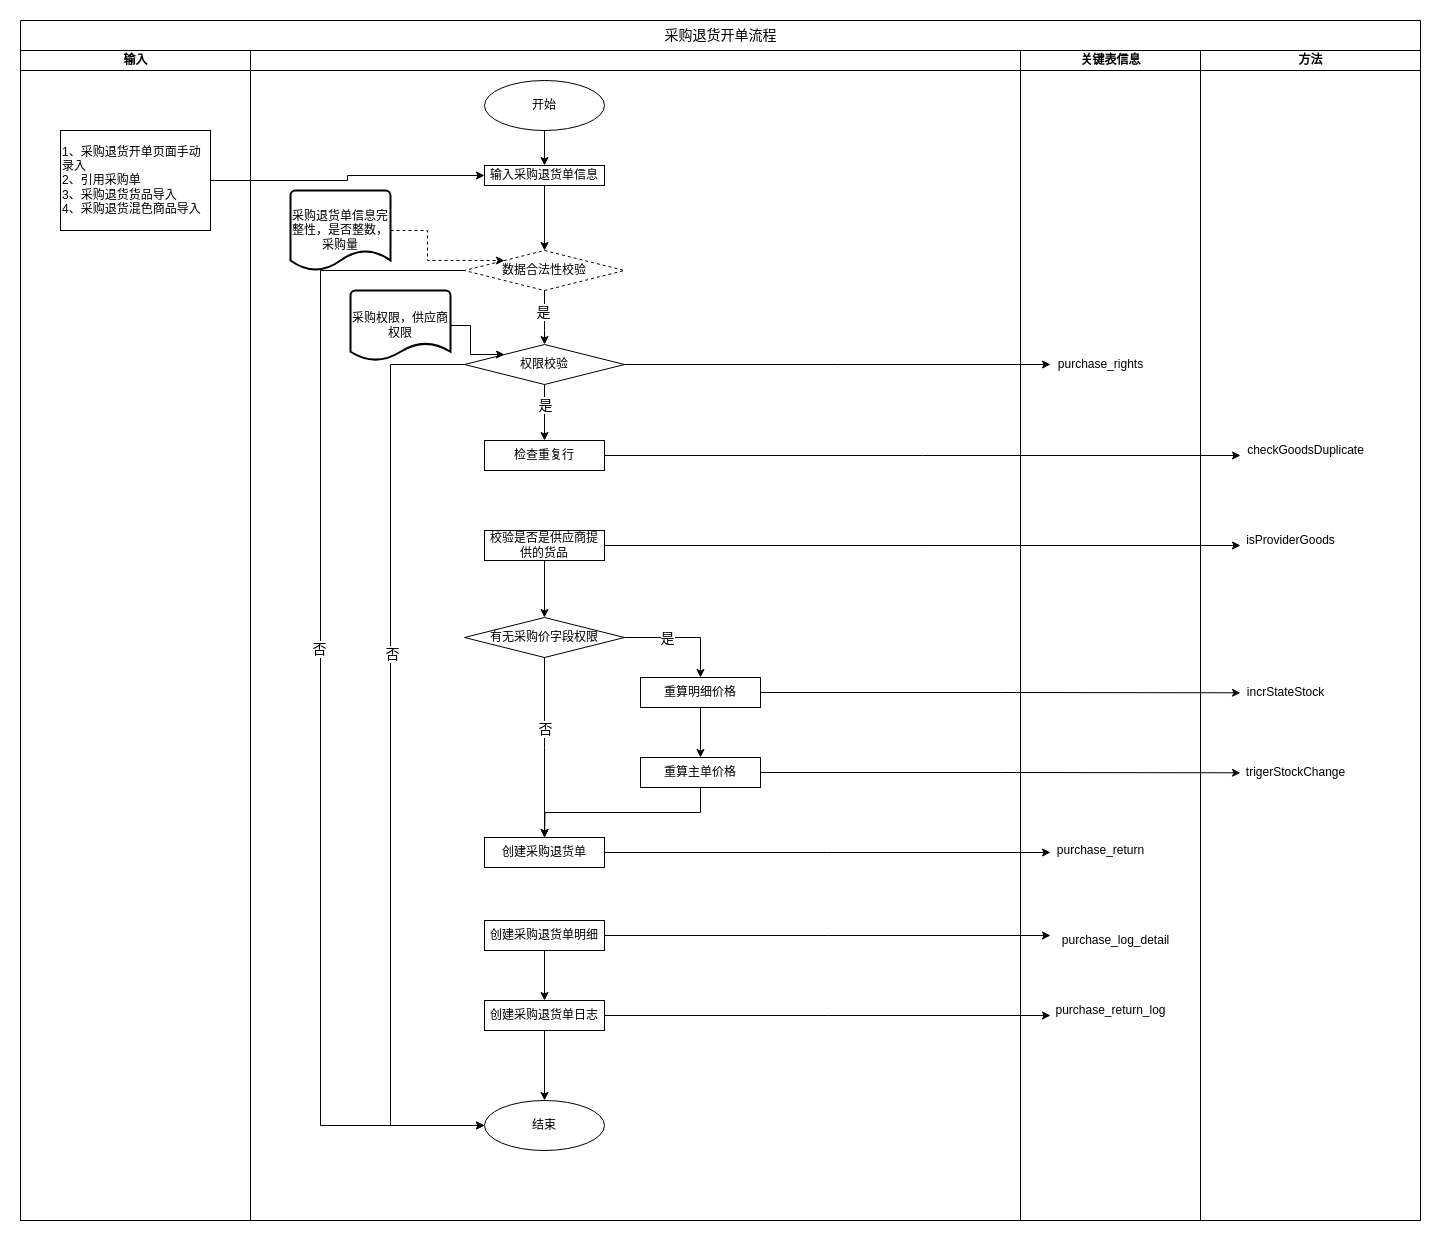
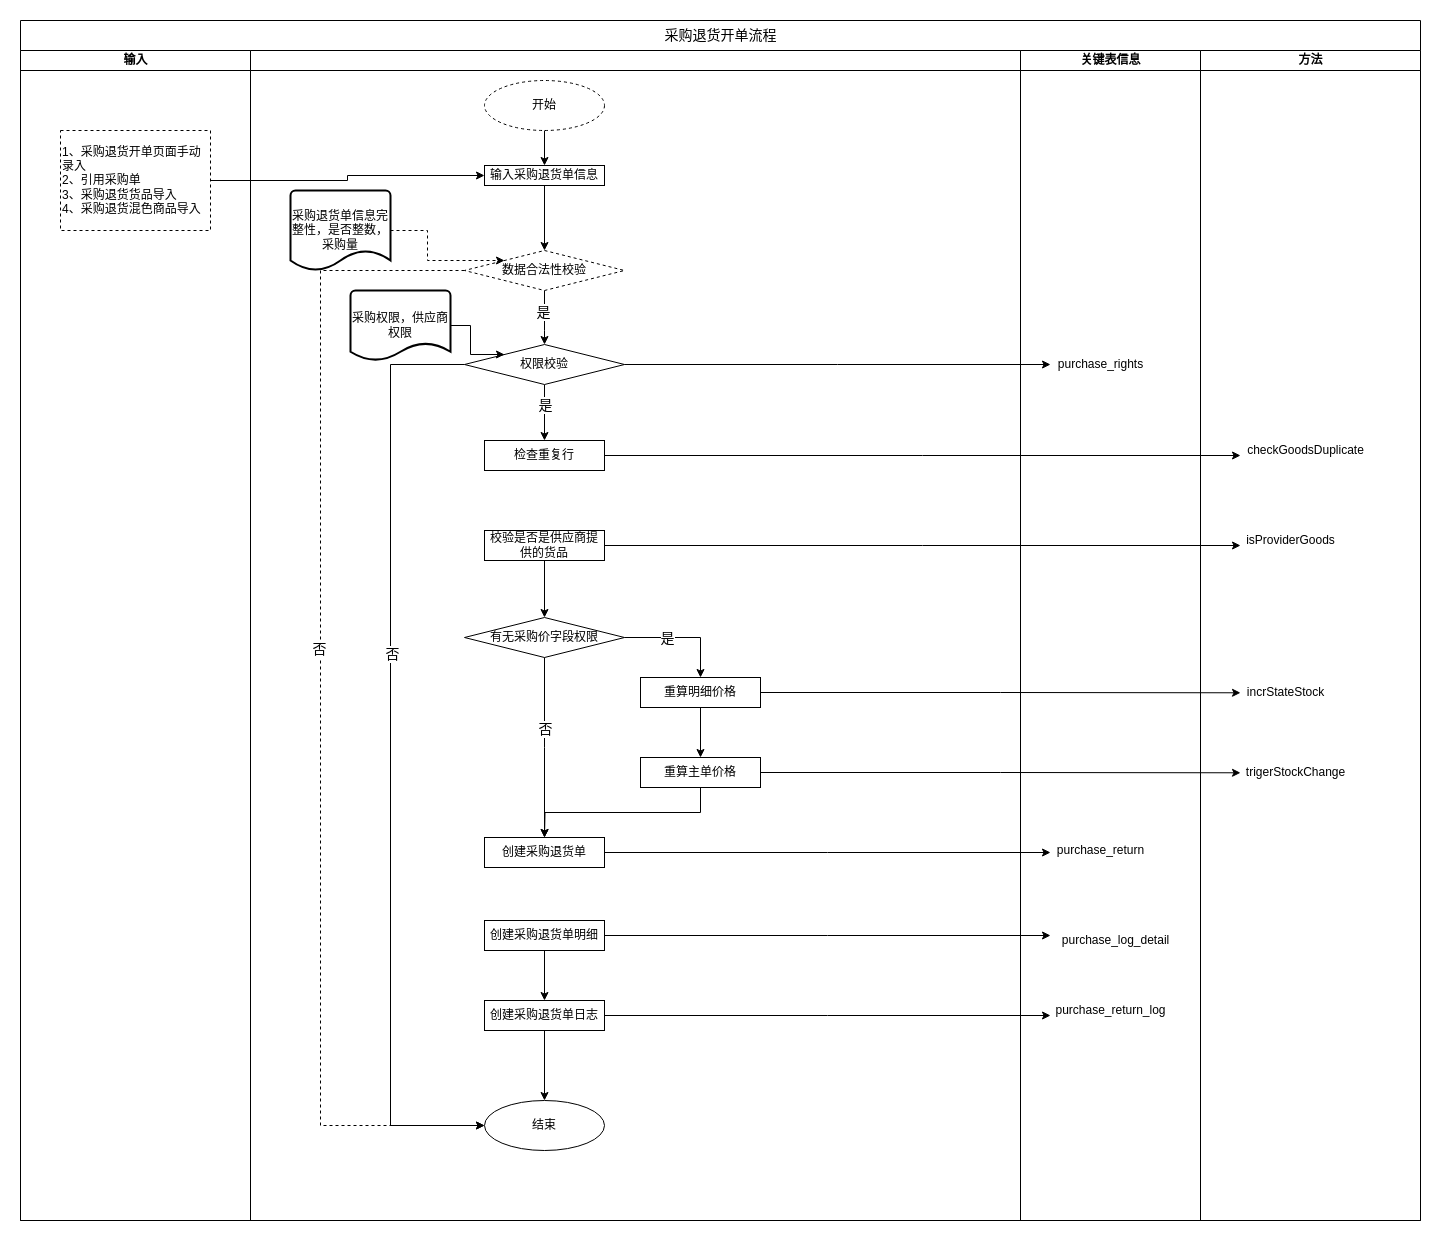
(545, 106) -> (545, 106)
(136, 181) -> (136, 181)
(321, 925) -> (321, 925)
